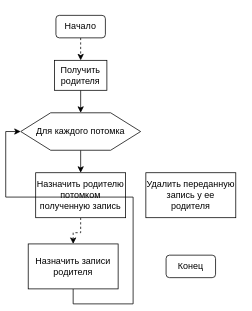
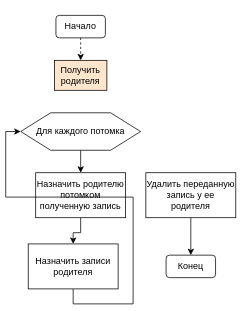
(81, 75) -> (81, 75)
(81, 99) -> none
(81, 231) -> (81, 231)
none -> (191, 234)
